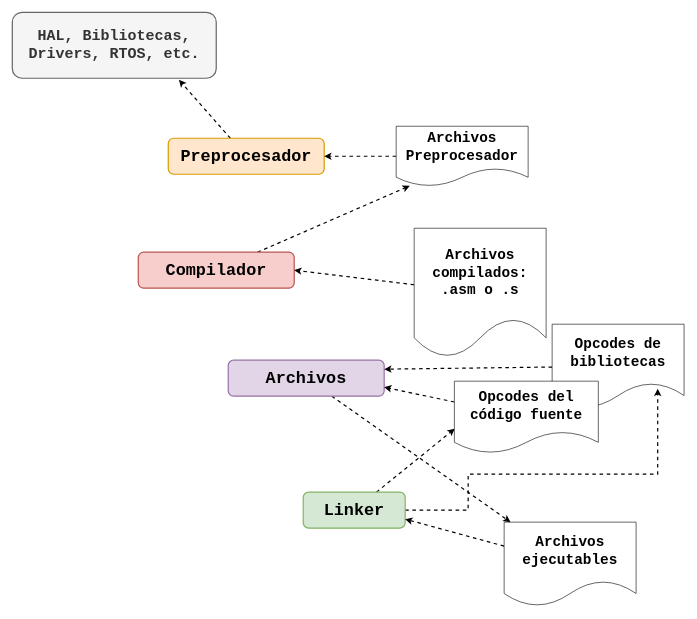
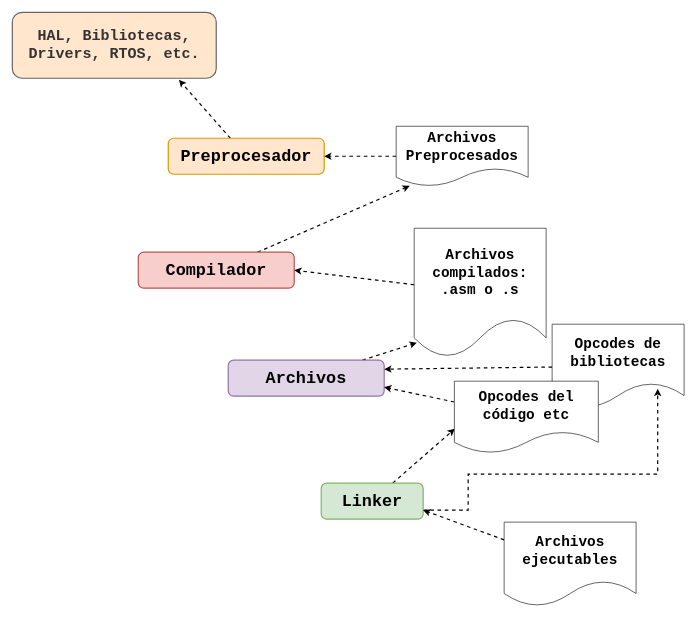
(114, 45) -> (114, 45)
(462, 147) -> (462, 147)
(527, 407) -> (527, 407)
(417, 456) -> (389, 352)
(354, 510) -> (372, 501)
